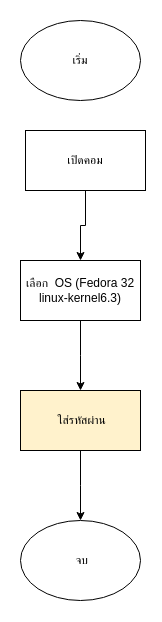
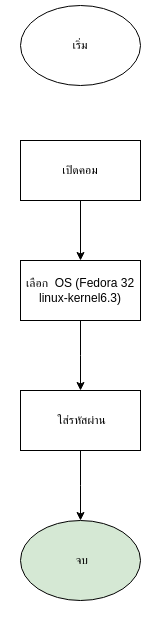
(81, 61) -> (81, 46)
(86, 161) -> (81, 171)
(81, 421) -> (81, 421)
(81, 561) -> (81, 561)
